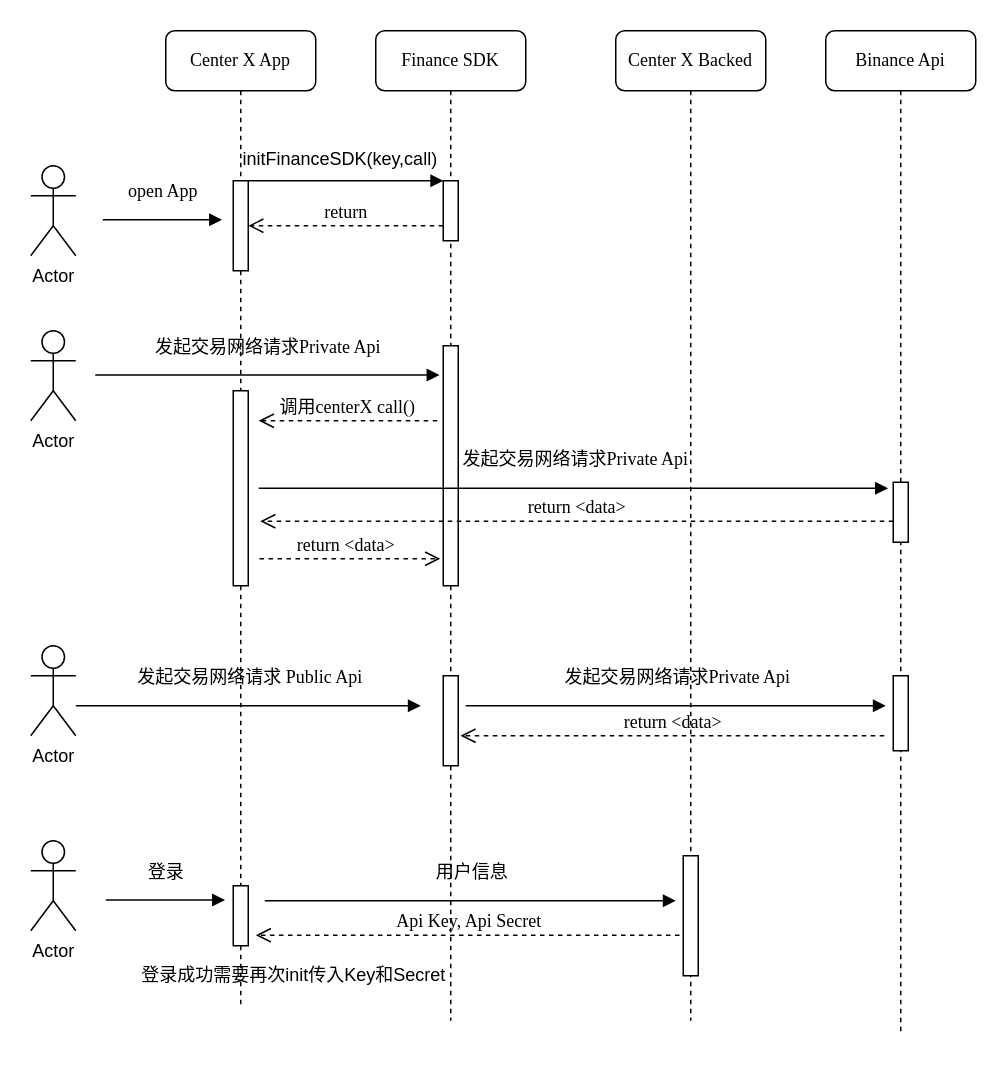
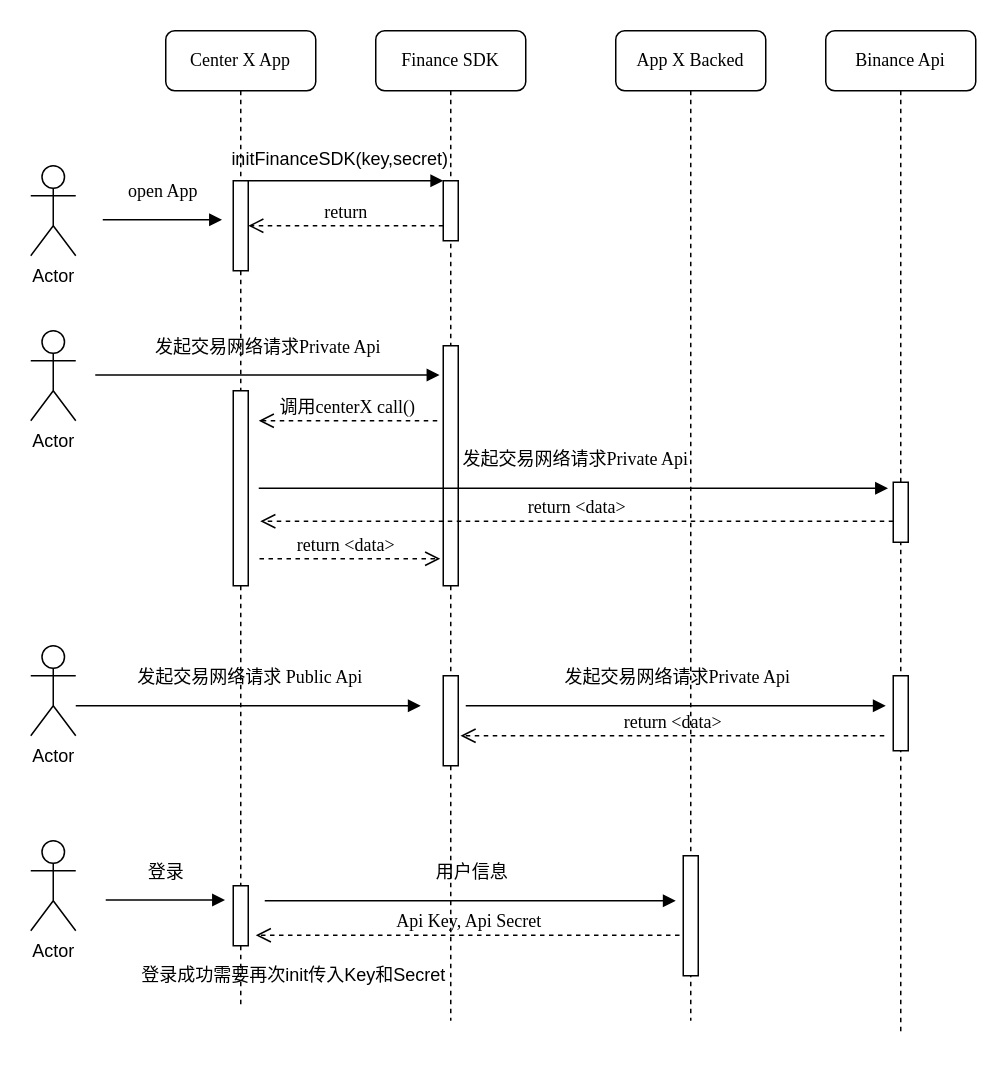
(691, 61) -> (691, 61)
(341, 160) -> (341, 160)
